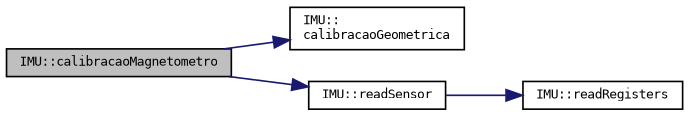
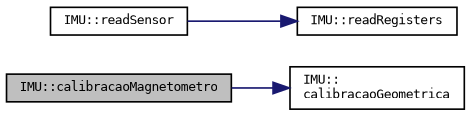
(261, 81) -> none
